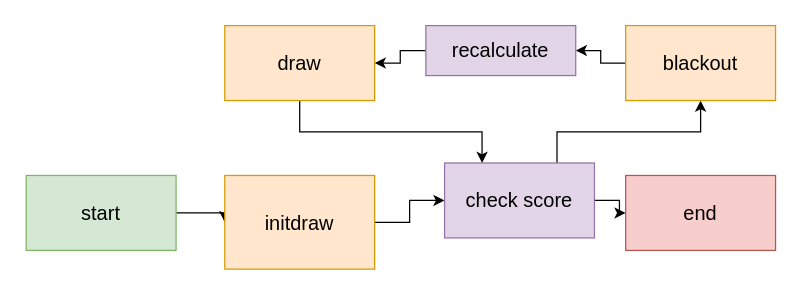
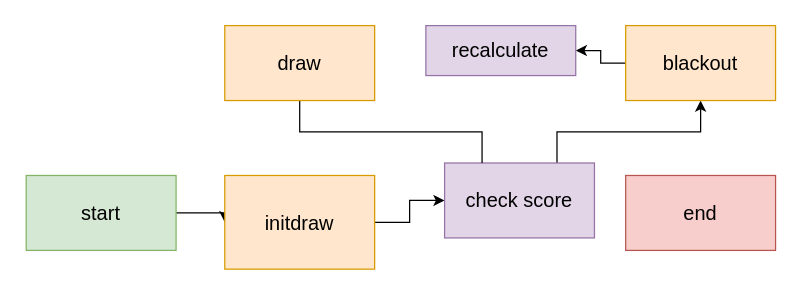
(400, 53) -> none
(482, 153) -> (482, 156)
(613, 201) -> none
